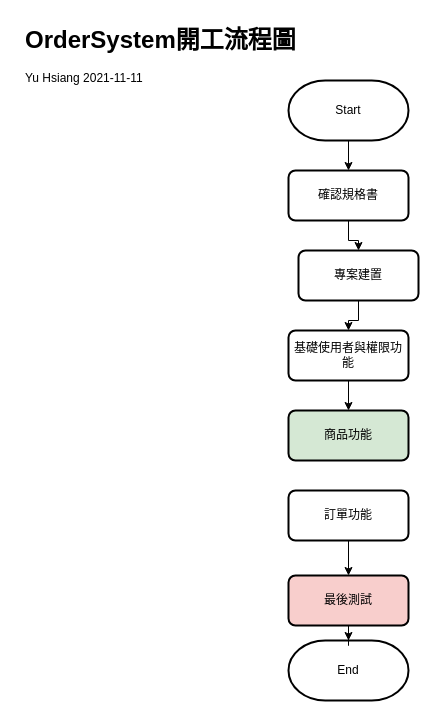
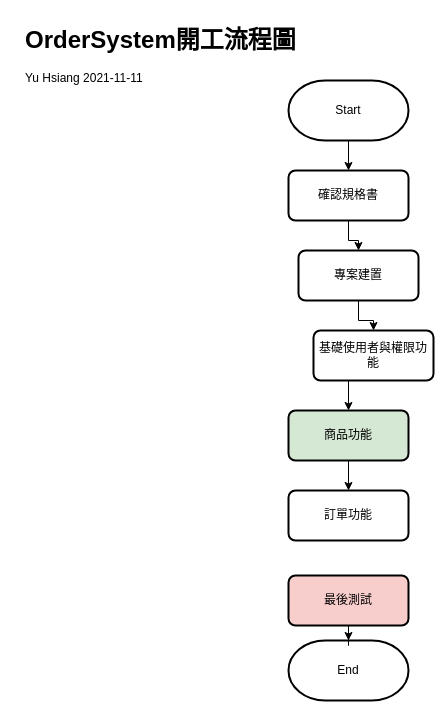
(349, 356) -> (374, 356)
none -> (349, 472)
(349, 560) -> none
